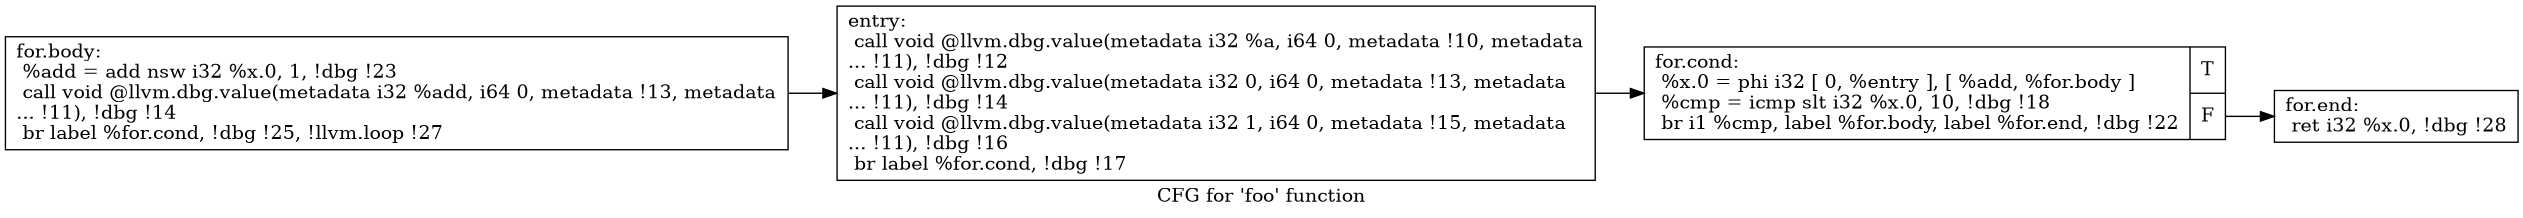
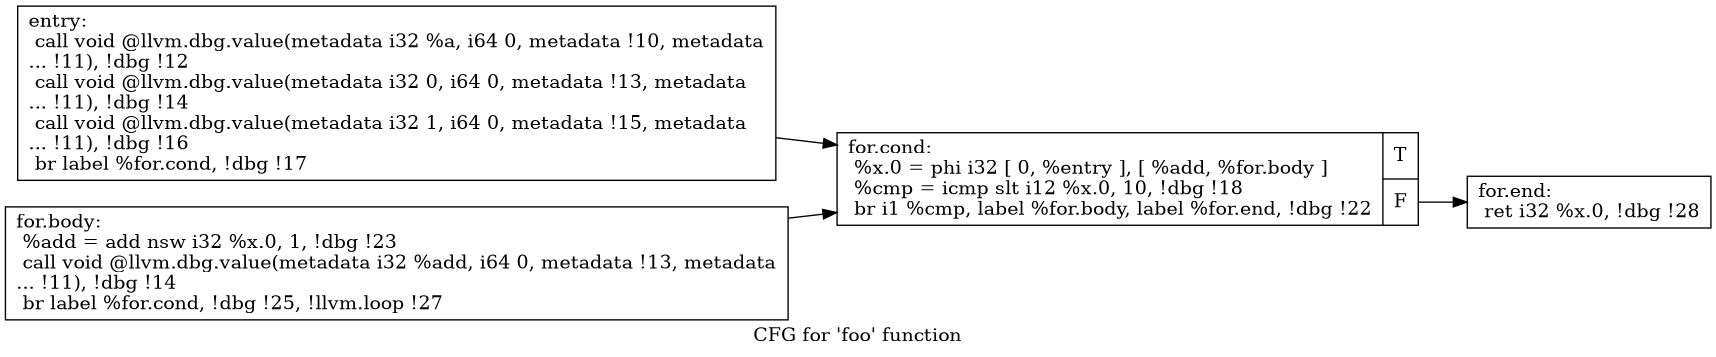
(806, 93) -> (806, 216)
(1853, 103) -> (1046, 189)
